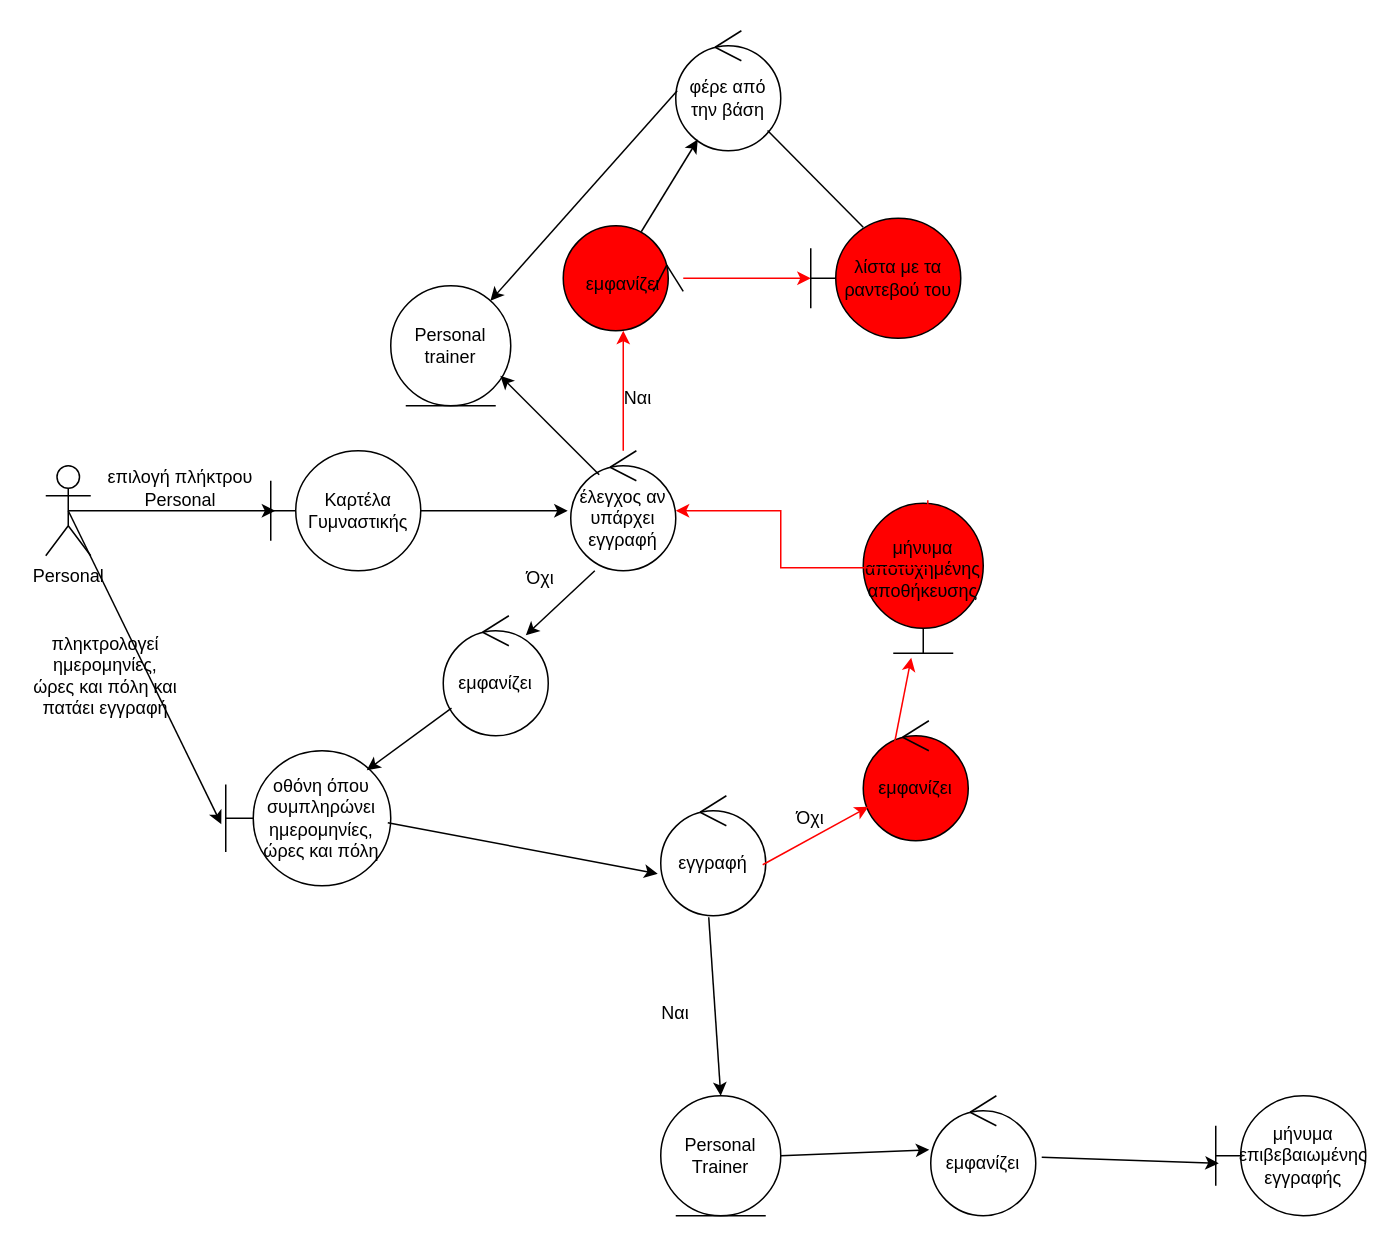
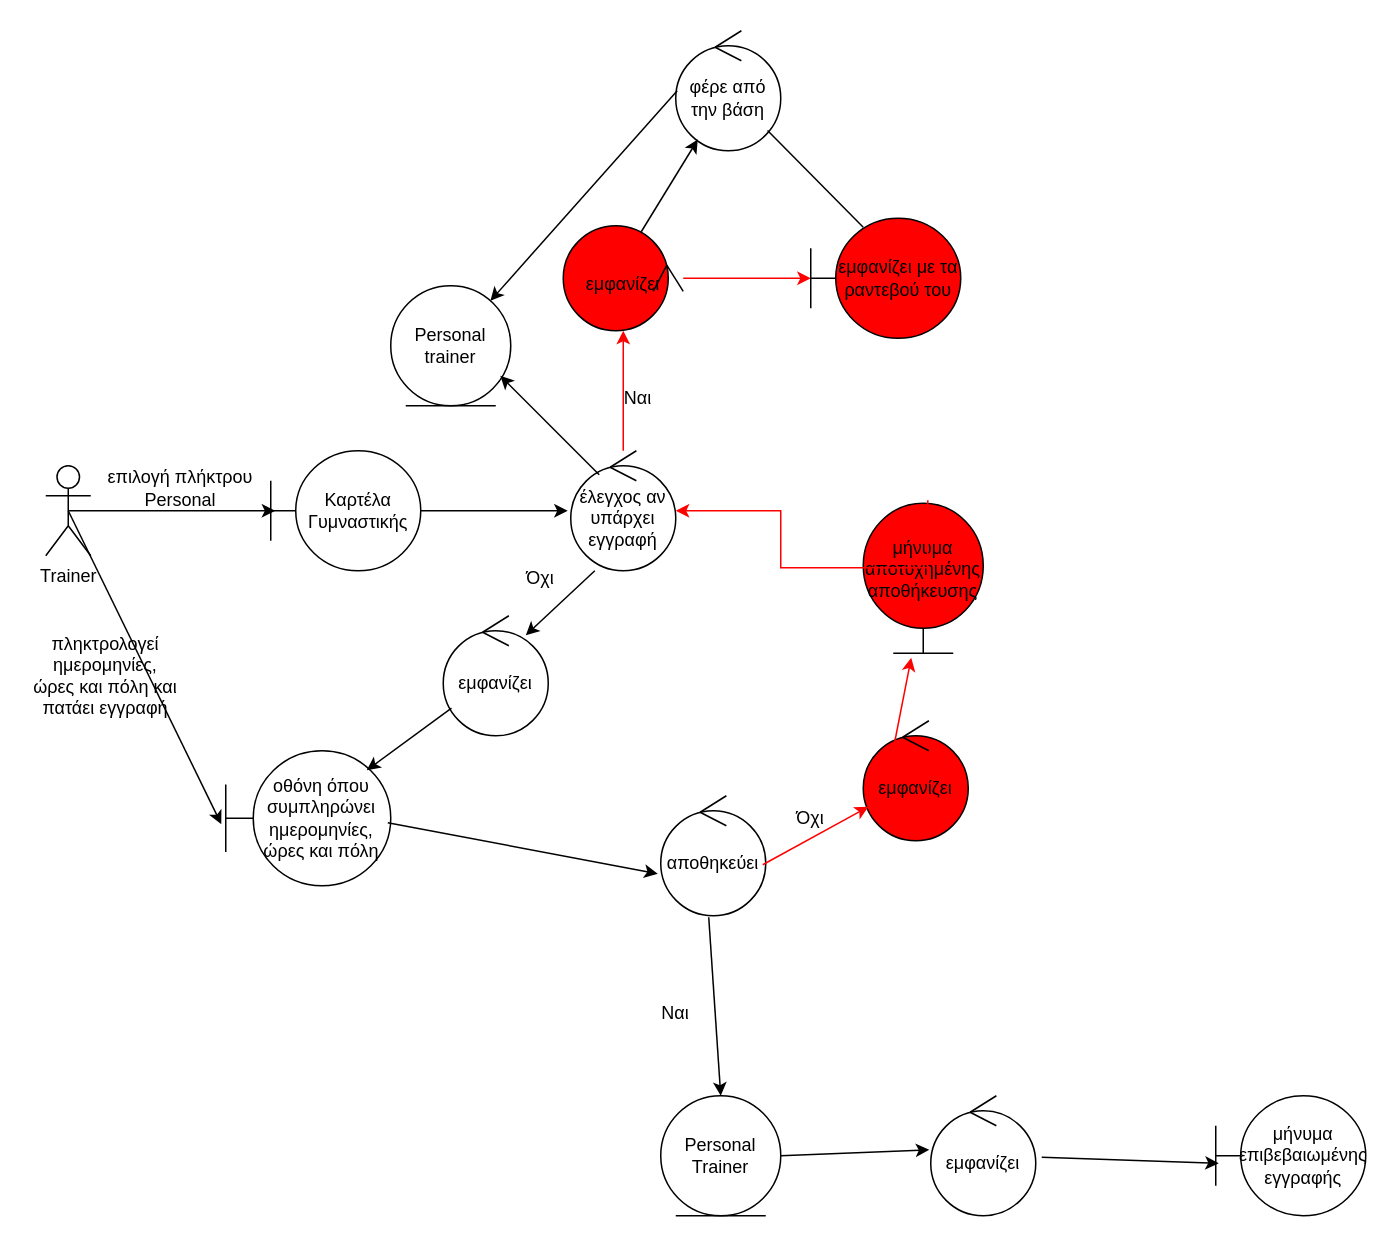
(899, 278) -> (899, 278)
(69, 577) -> (69, 577)
(713, 863) -> (713, 863)
